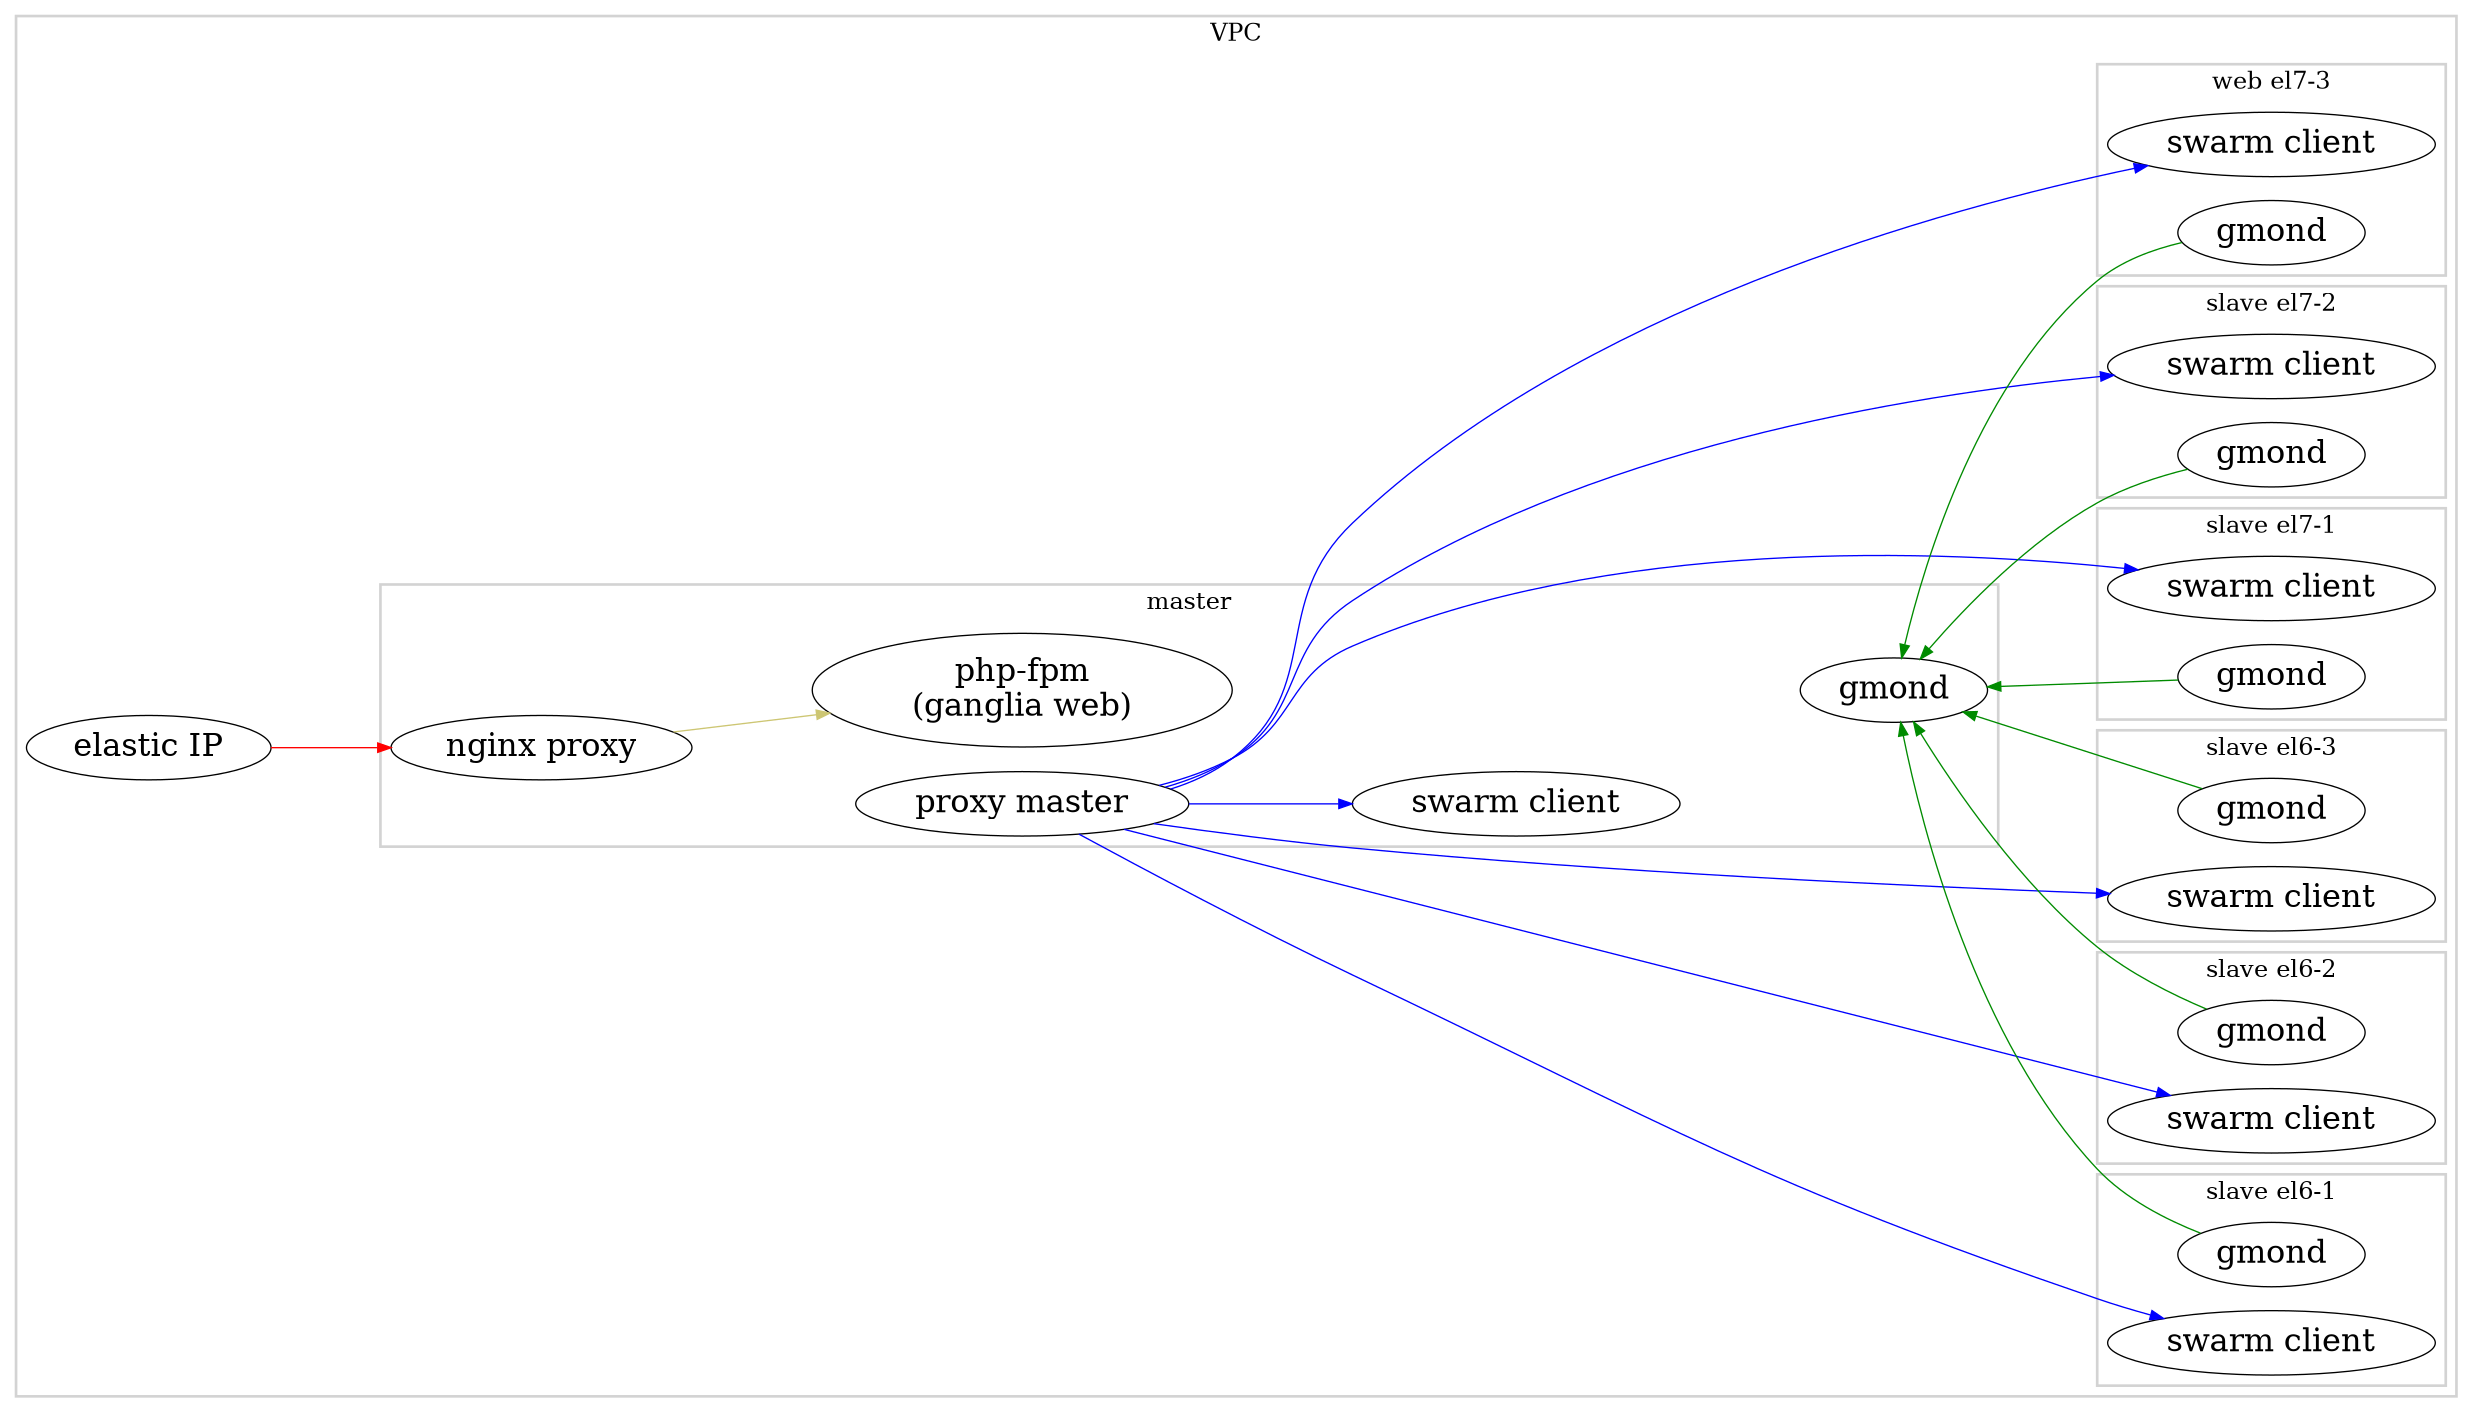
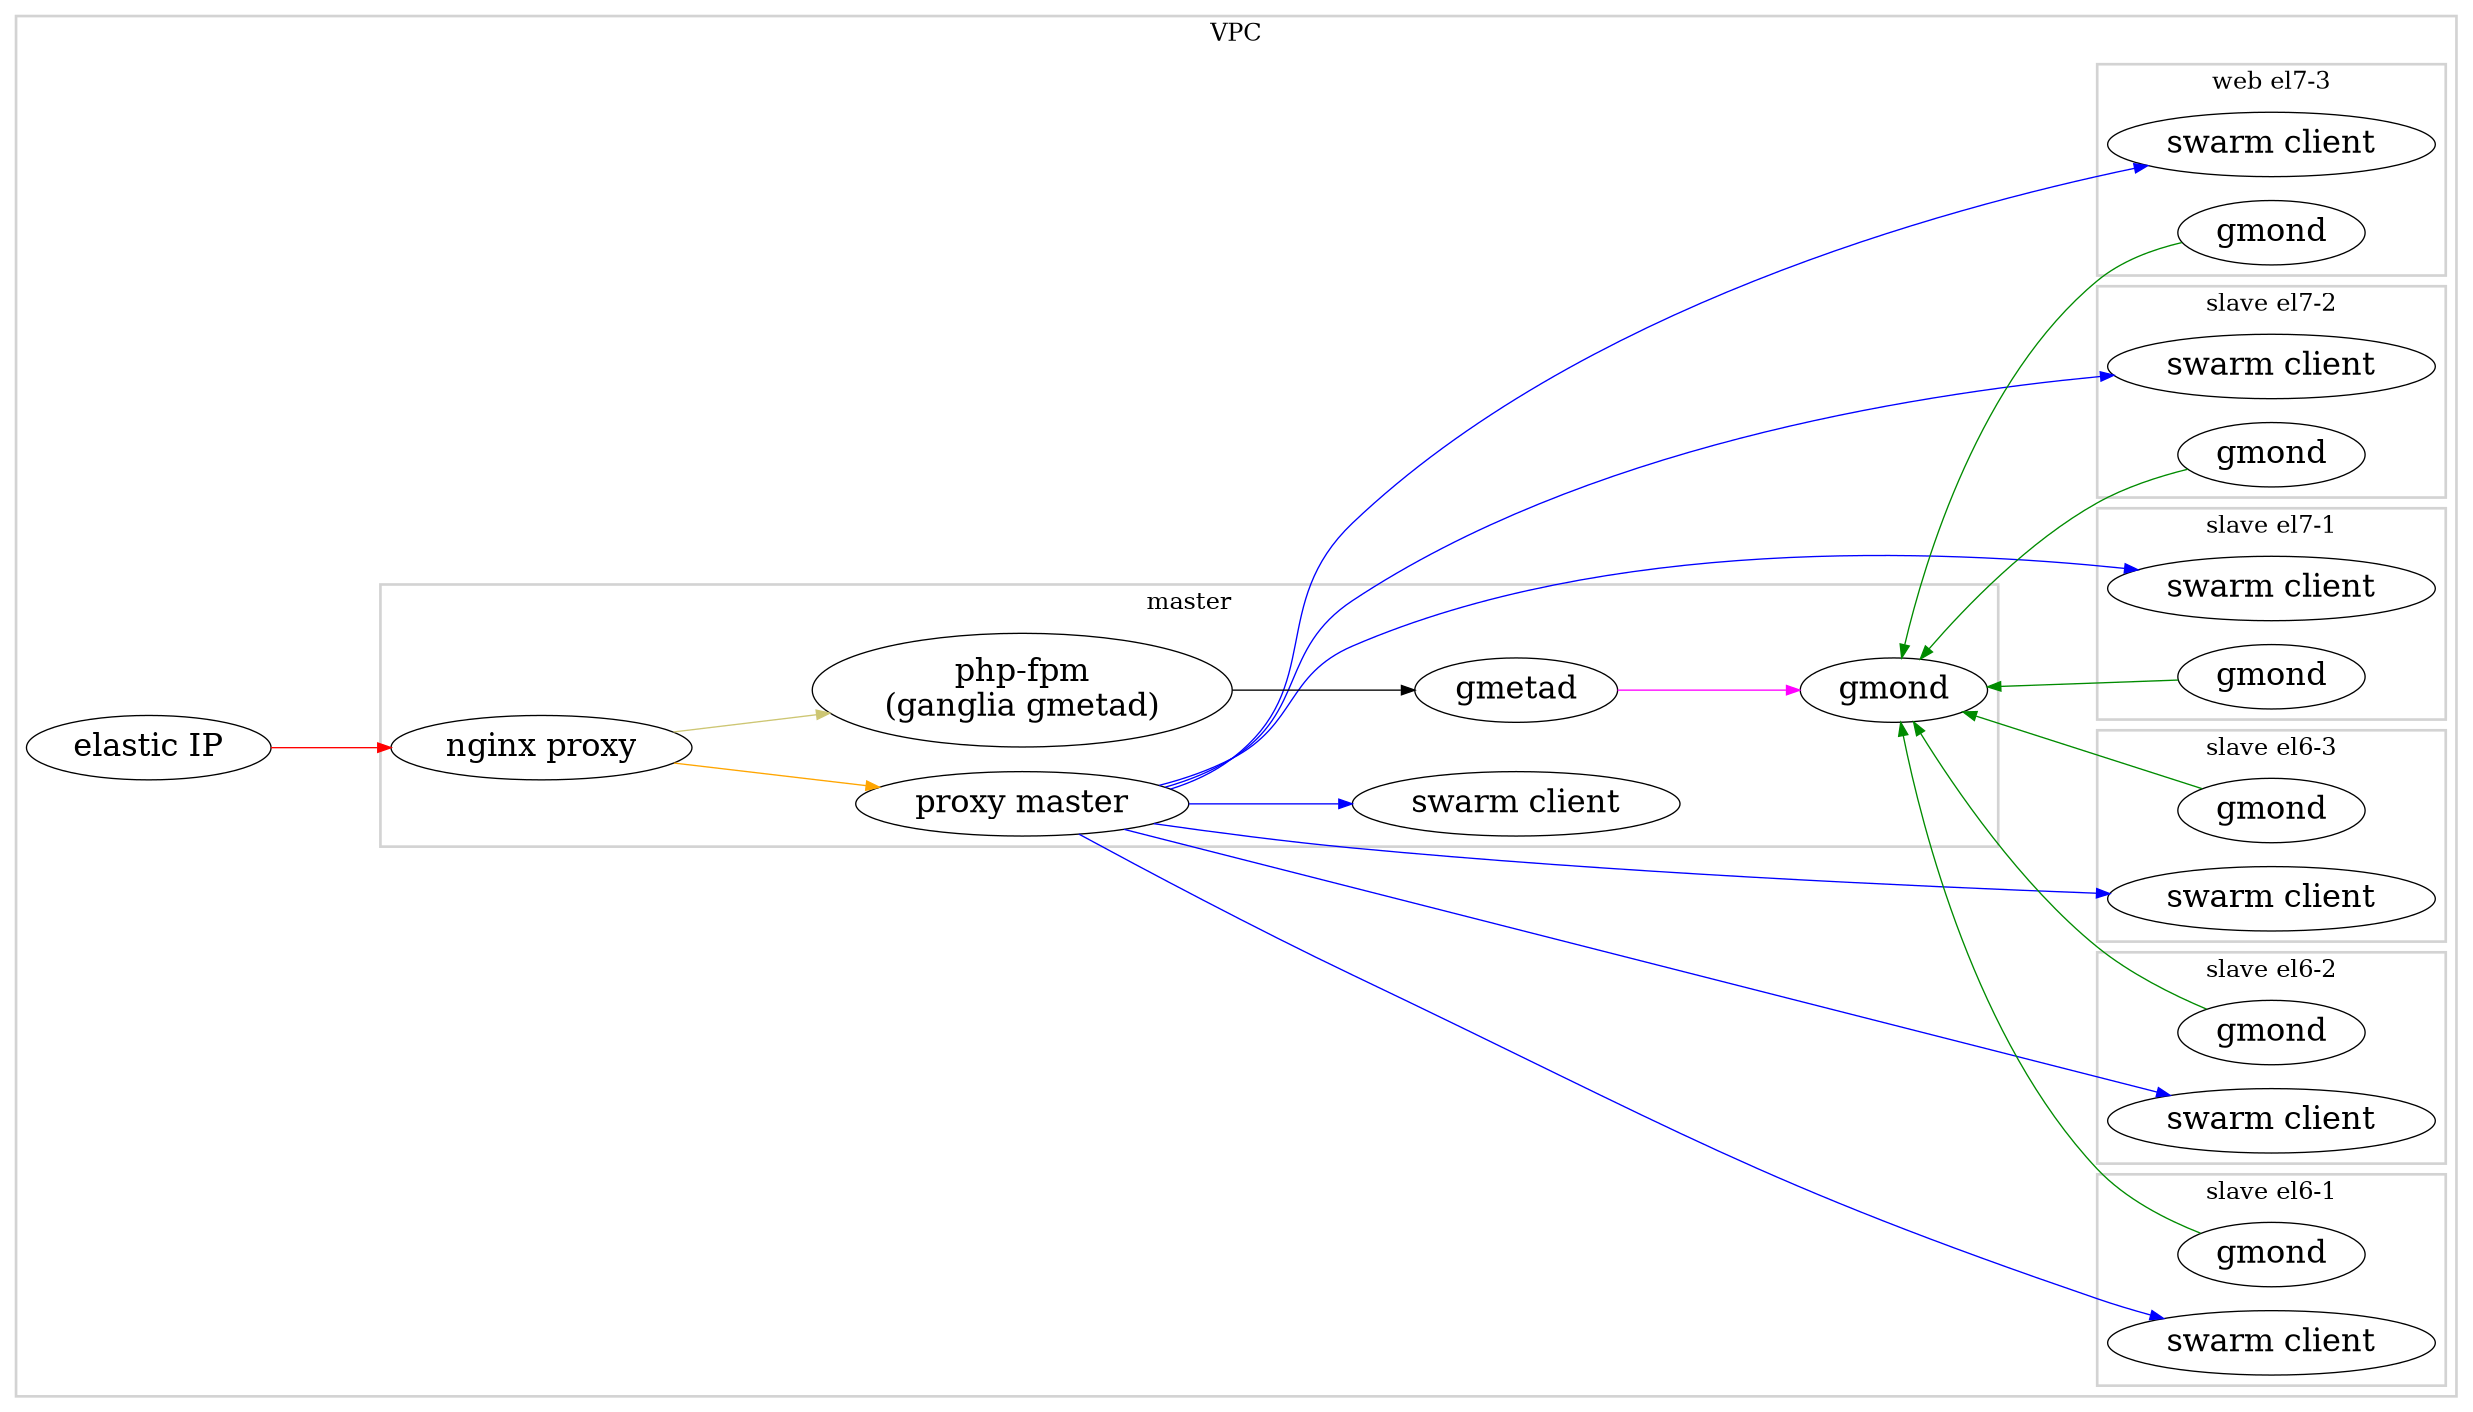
(1022, 690) -> (1022, 690)
none -> (1516, 690)
none -> (770, 774)
